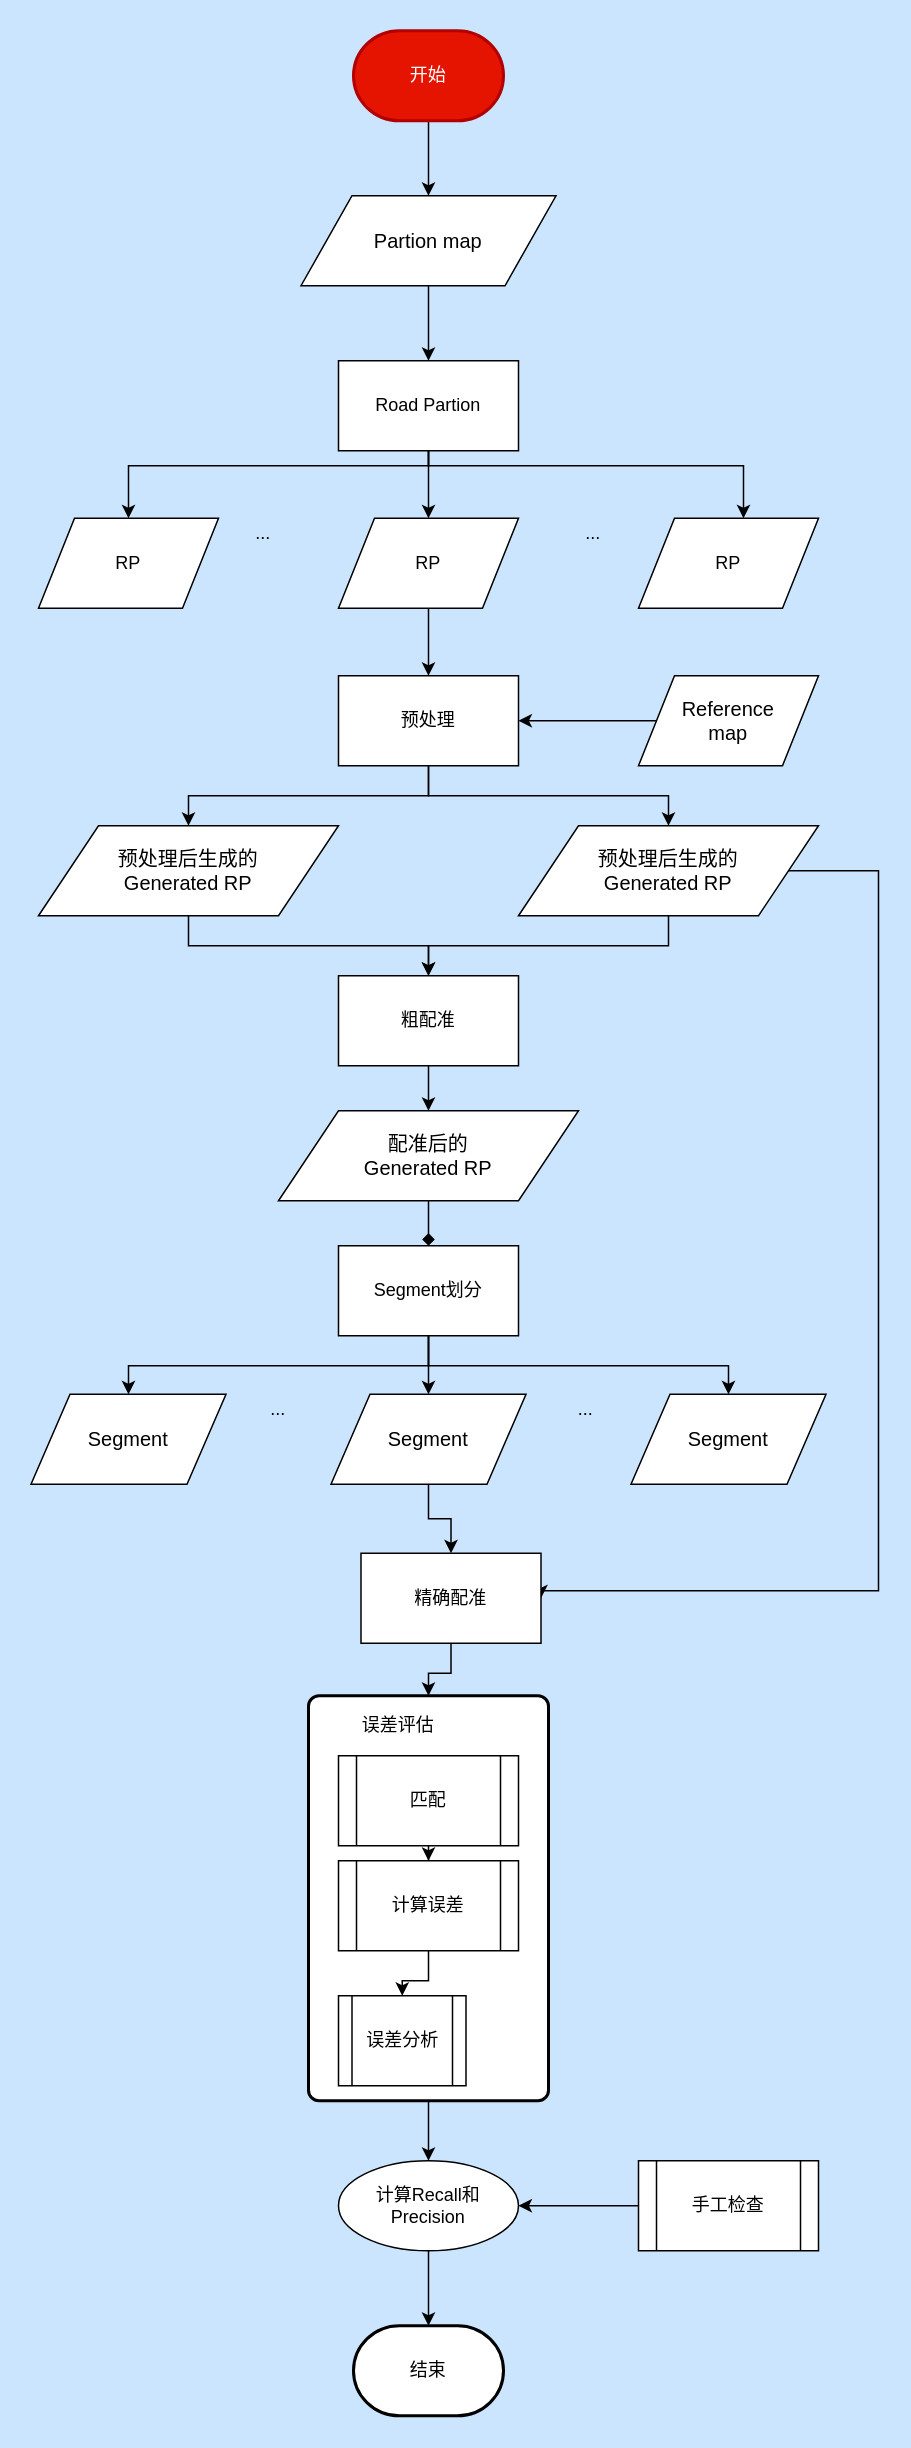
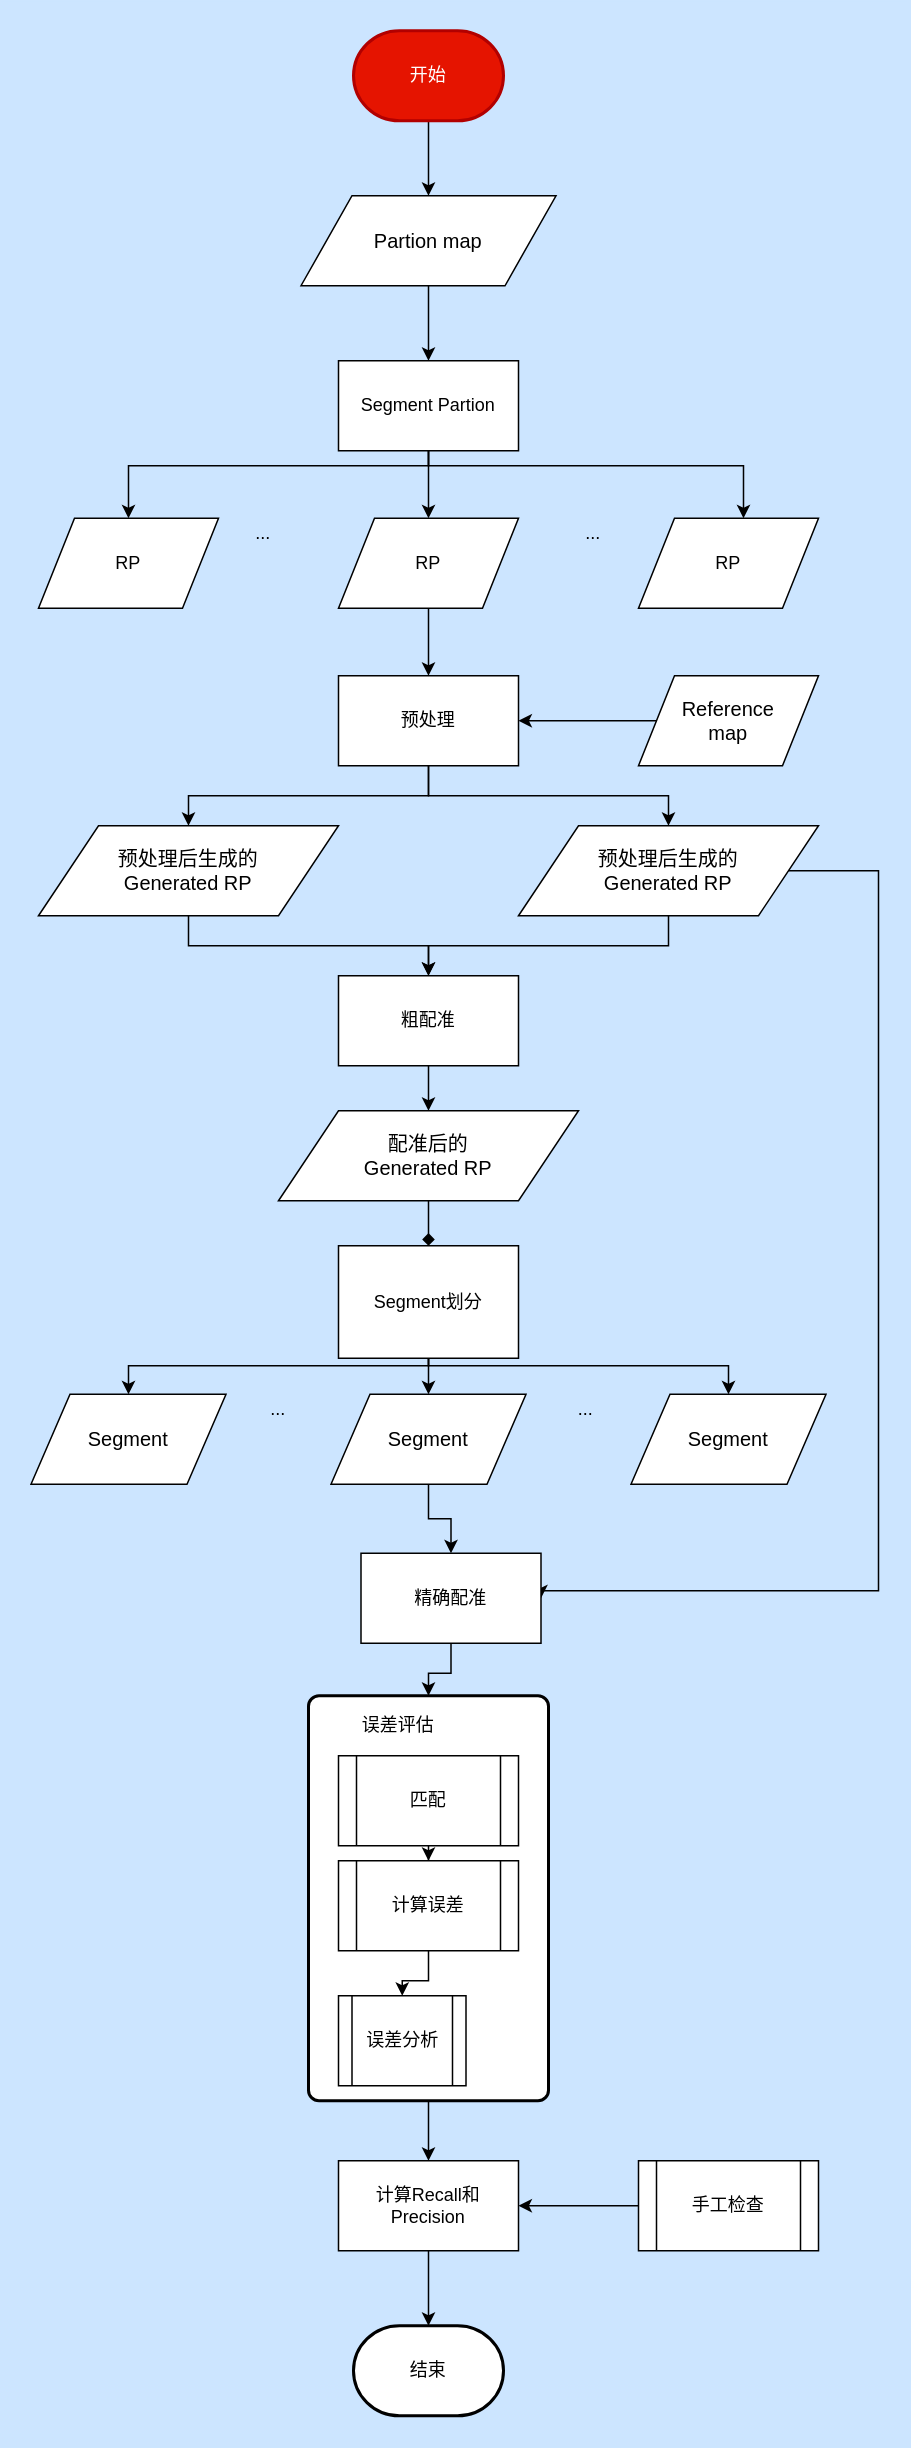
(428, 406) -> (428, 406)
(428, 1291) -> (428, 1302)
(428, 2206) -> (428, 2206)
